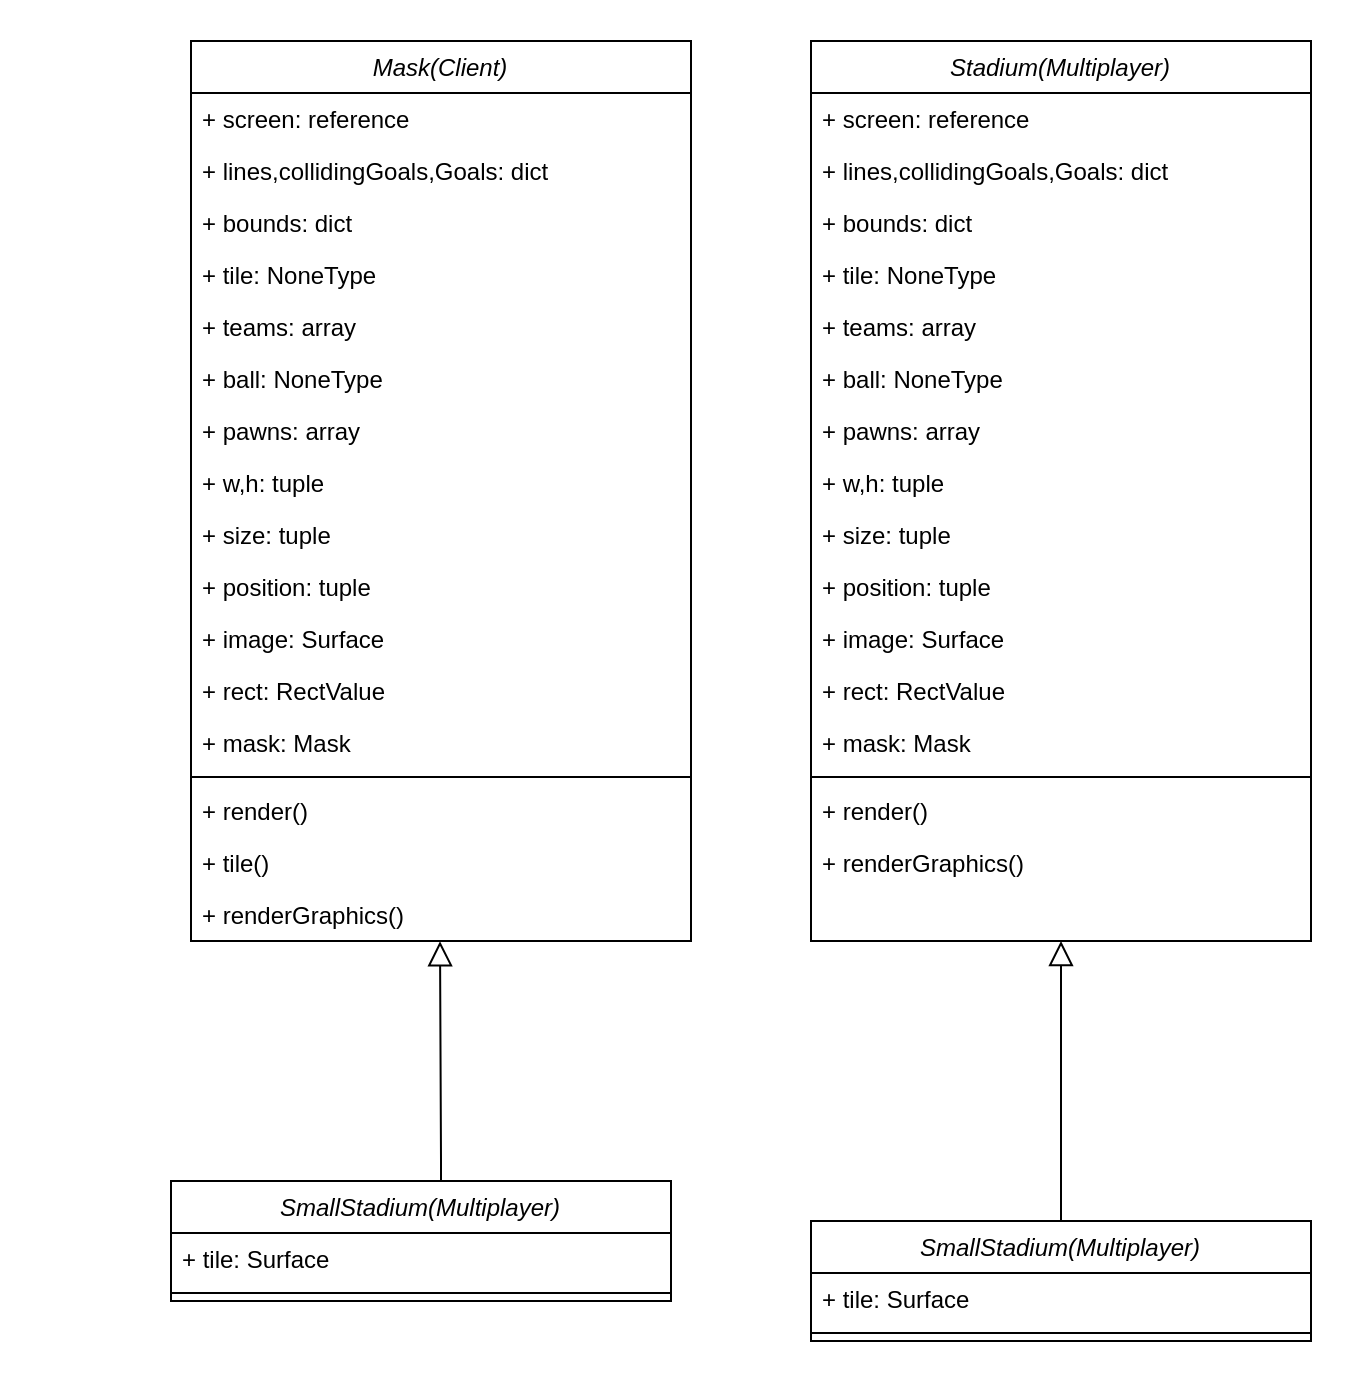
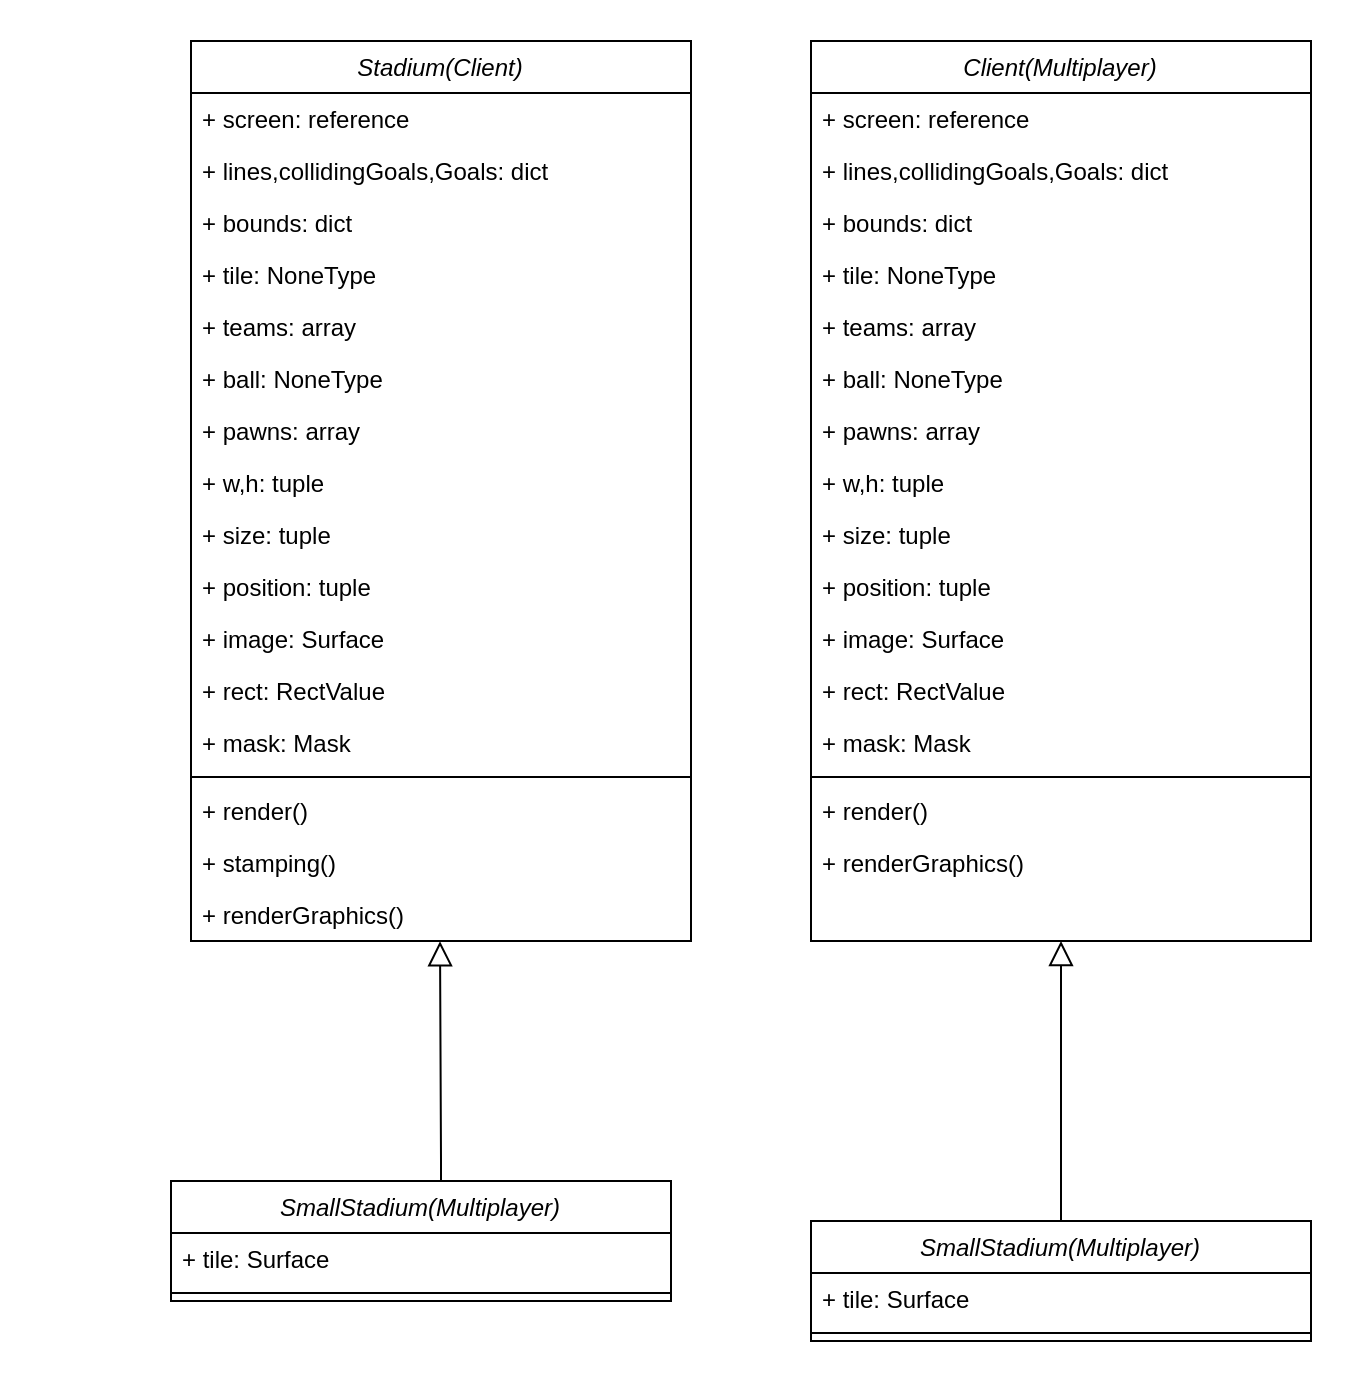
(440, 68) -> (440, 68)
(1060, 68) -> (1060, 68)
(246, 864) -> (276, 864)
